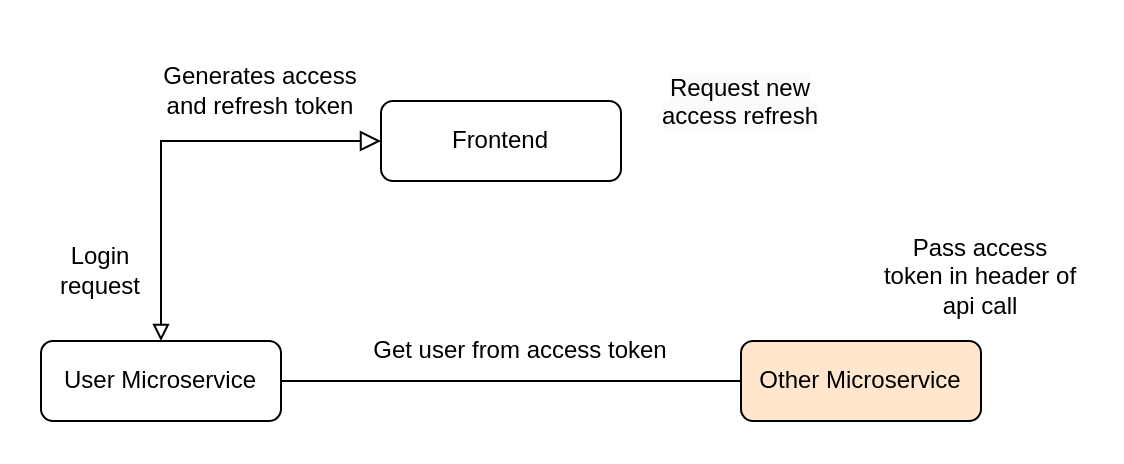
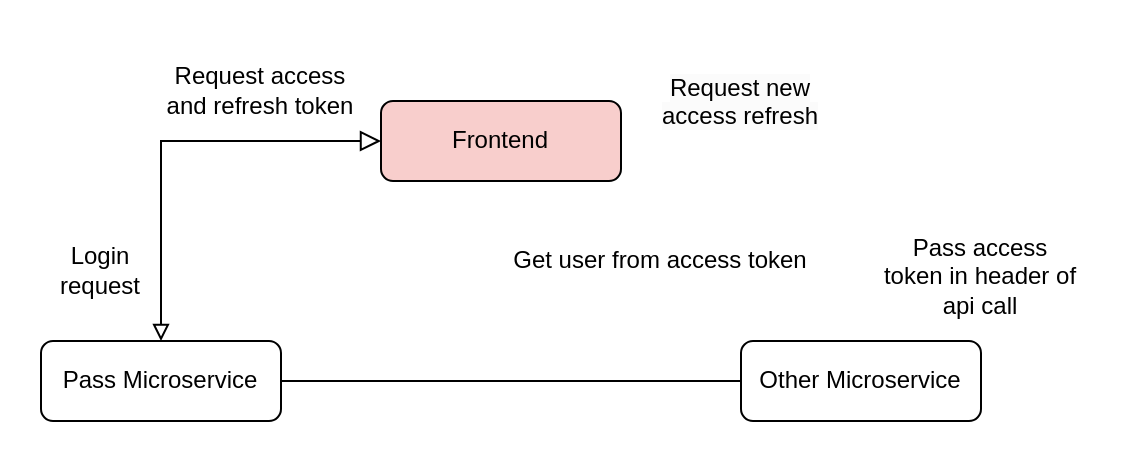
(261, 91) -> (261, 91)
(501, 141) -> (501, 141)
(521, 351) -> (661, 261)
(161, 381) -> (161, 381)
(861, 381) -> (861, 381)
